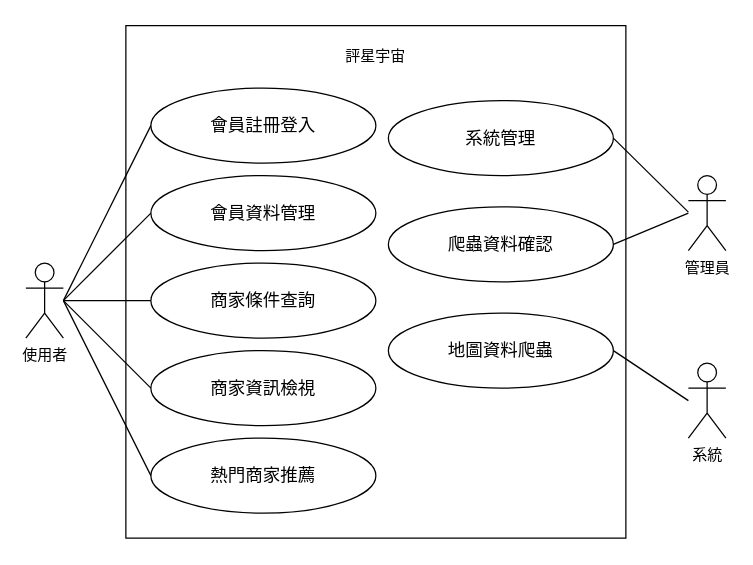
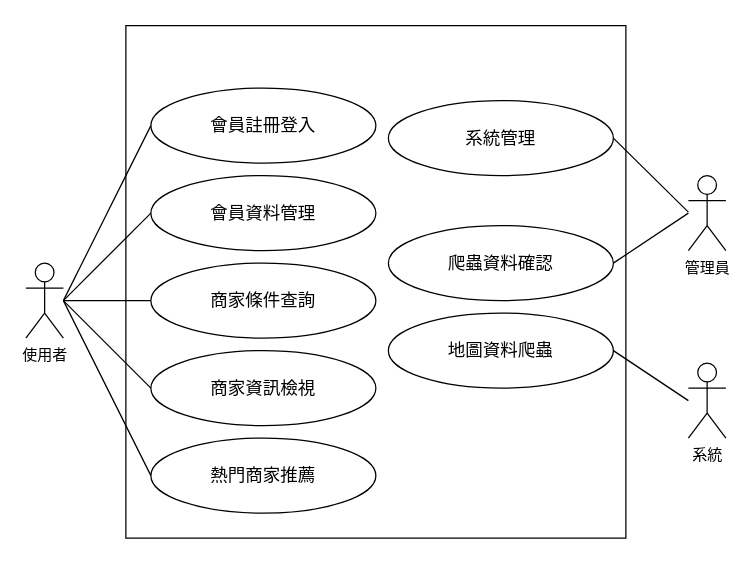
(376, 57) -> none
(501, 244) -> (501, 263)
